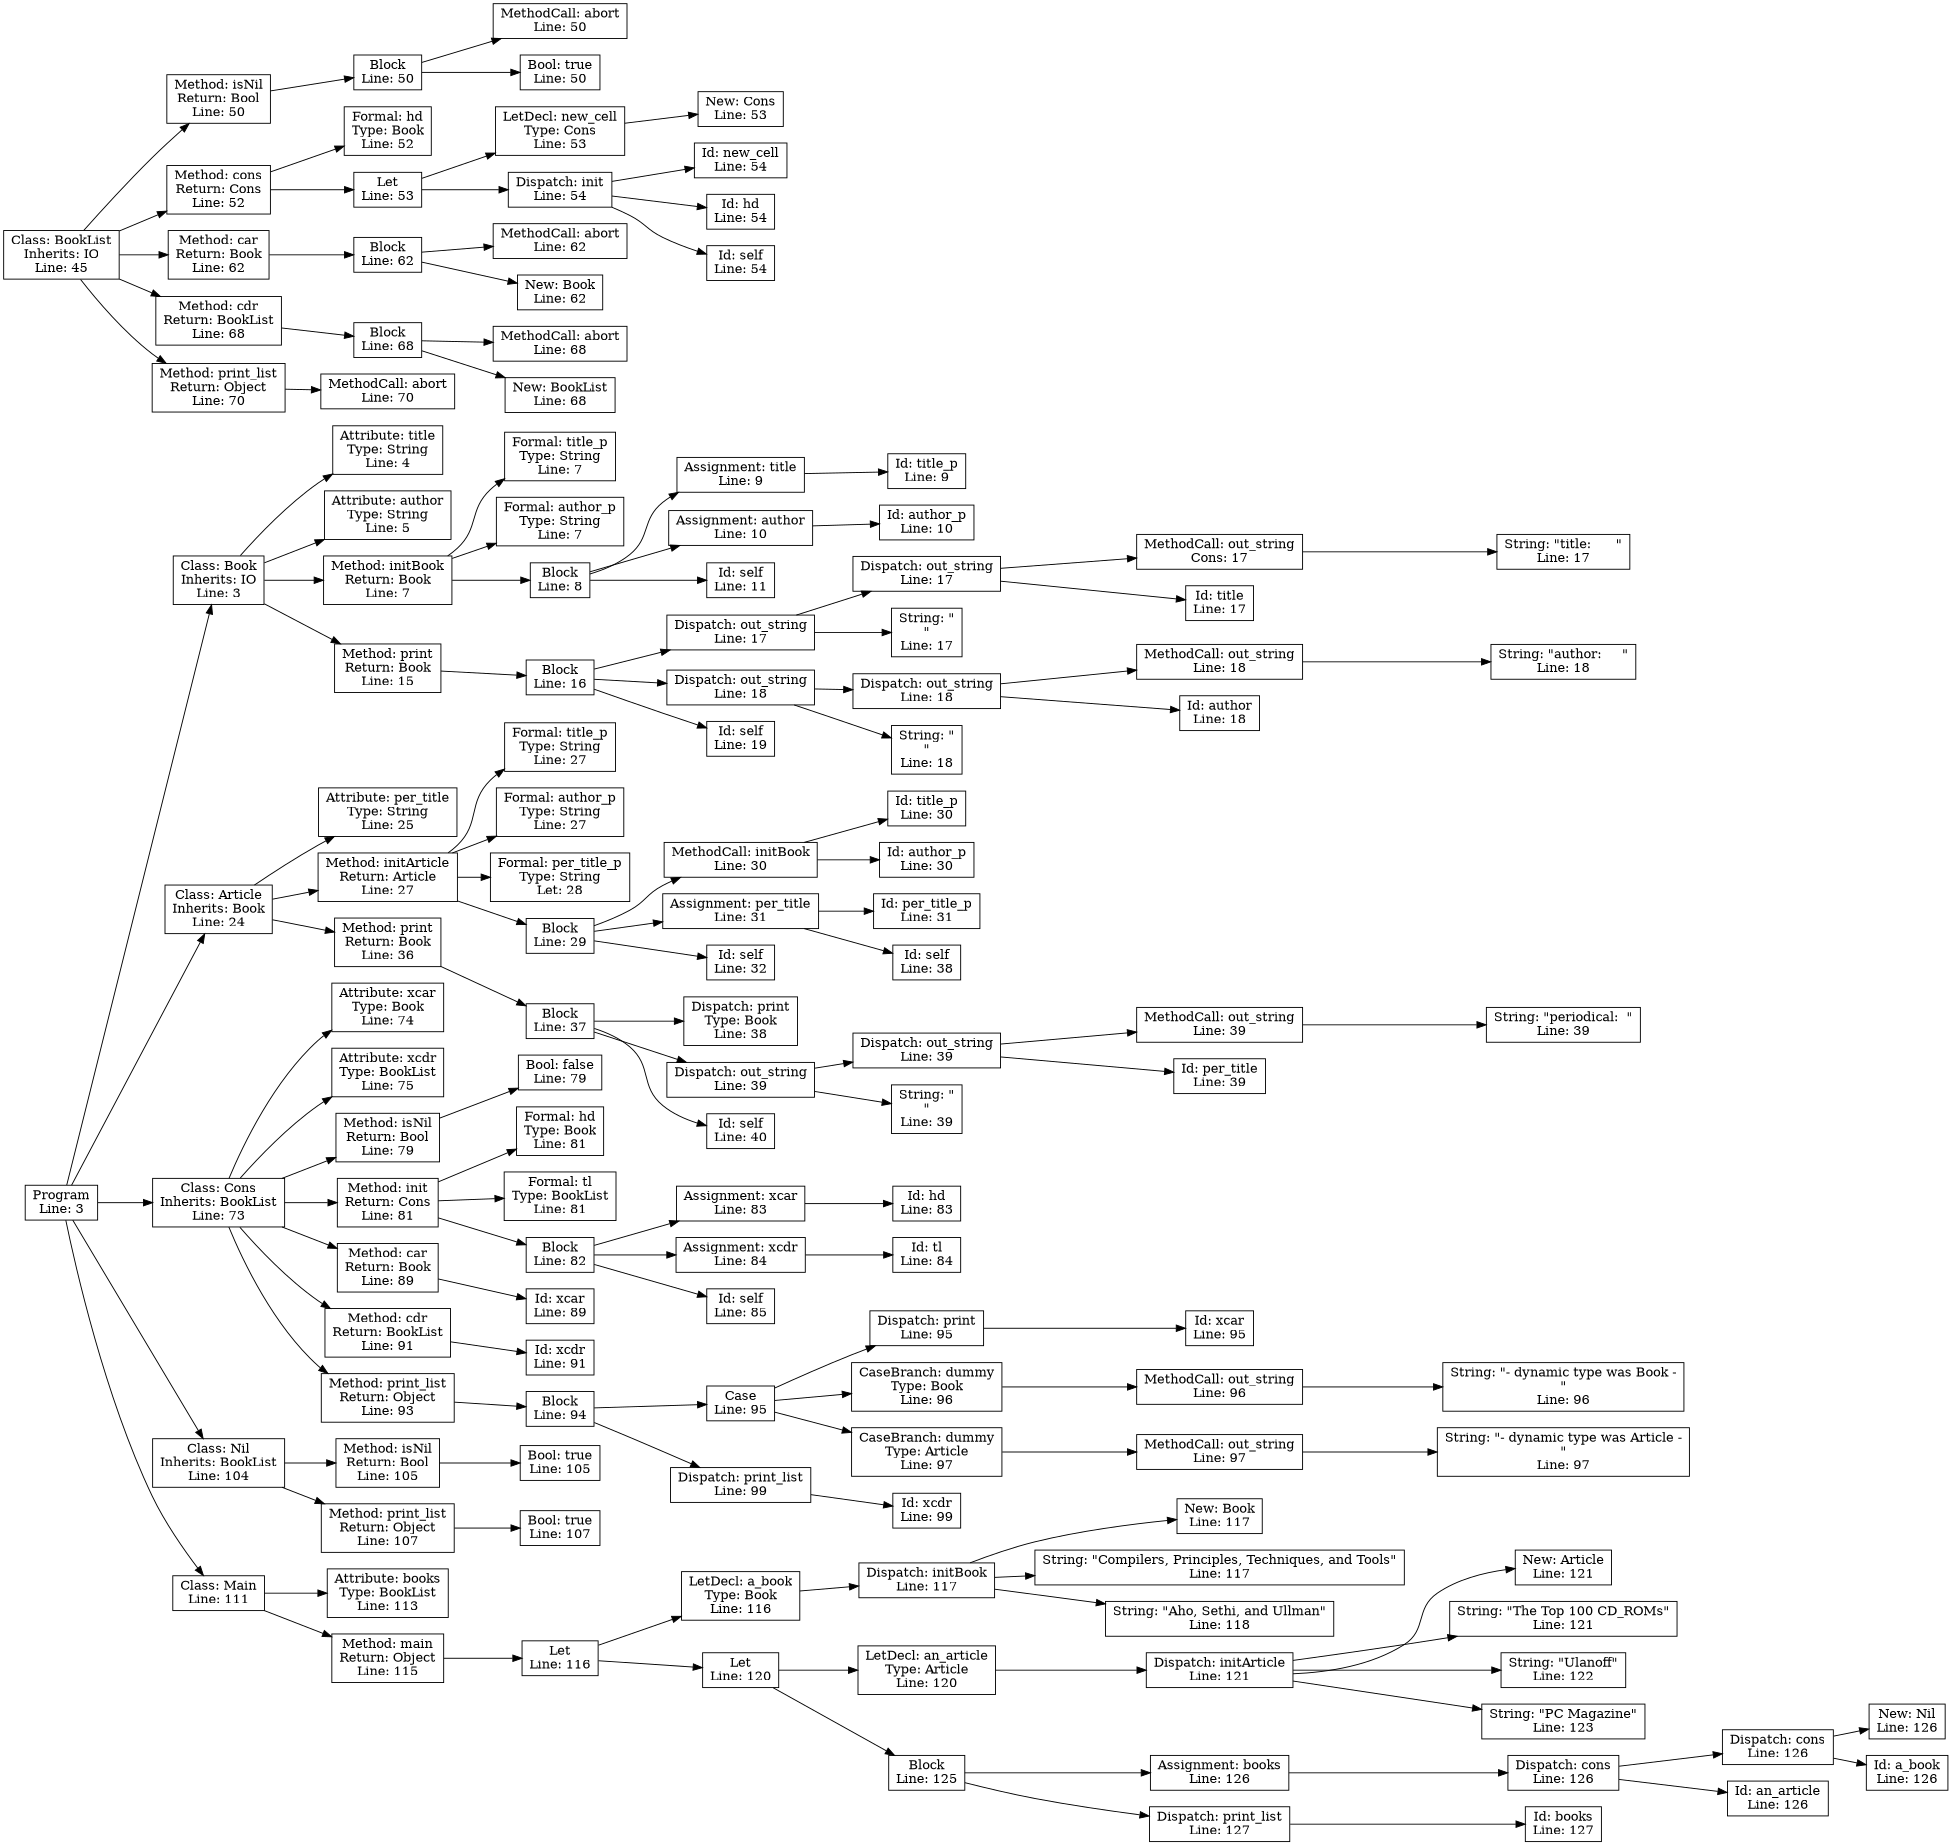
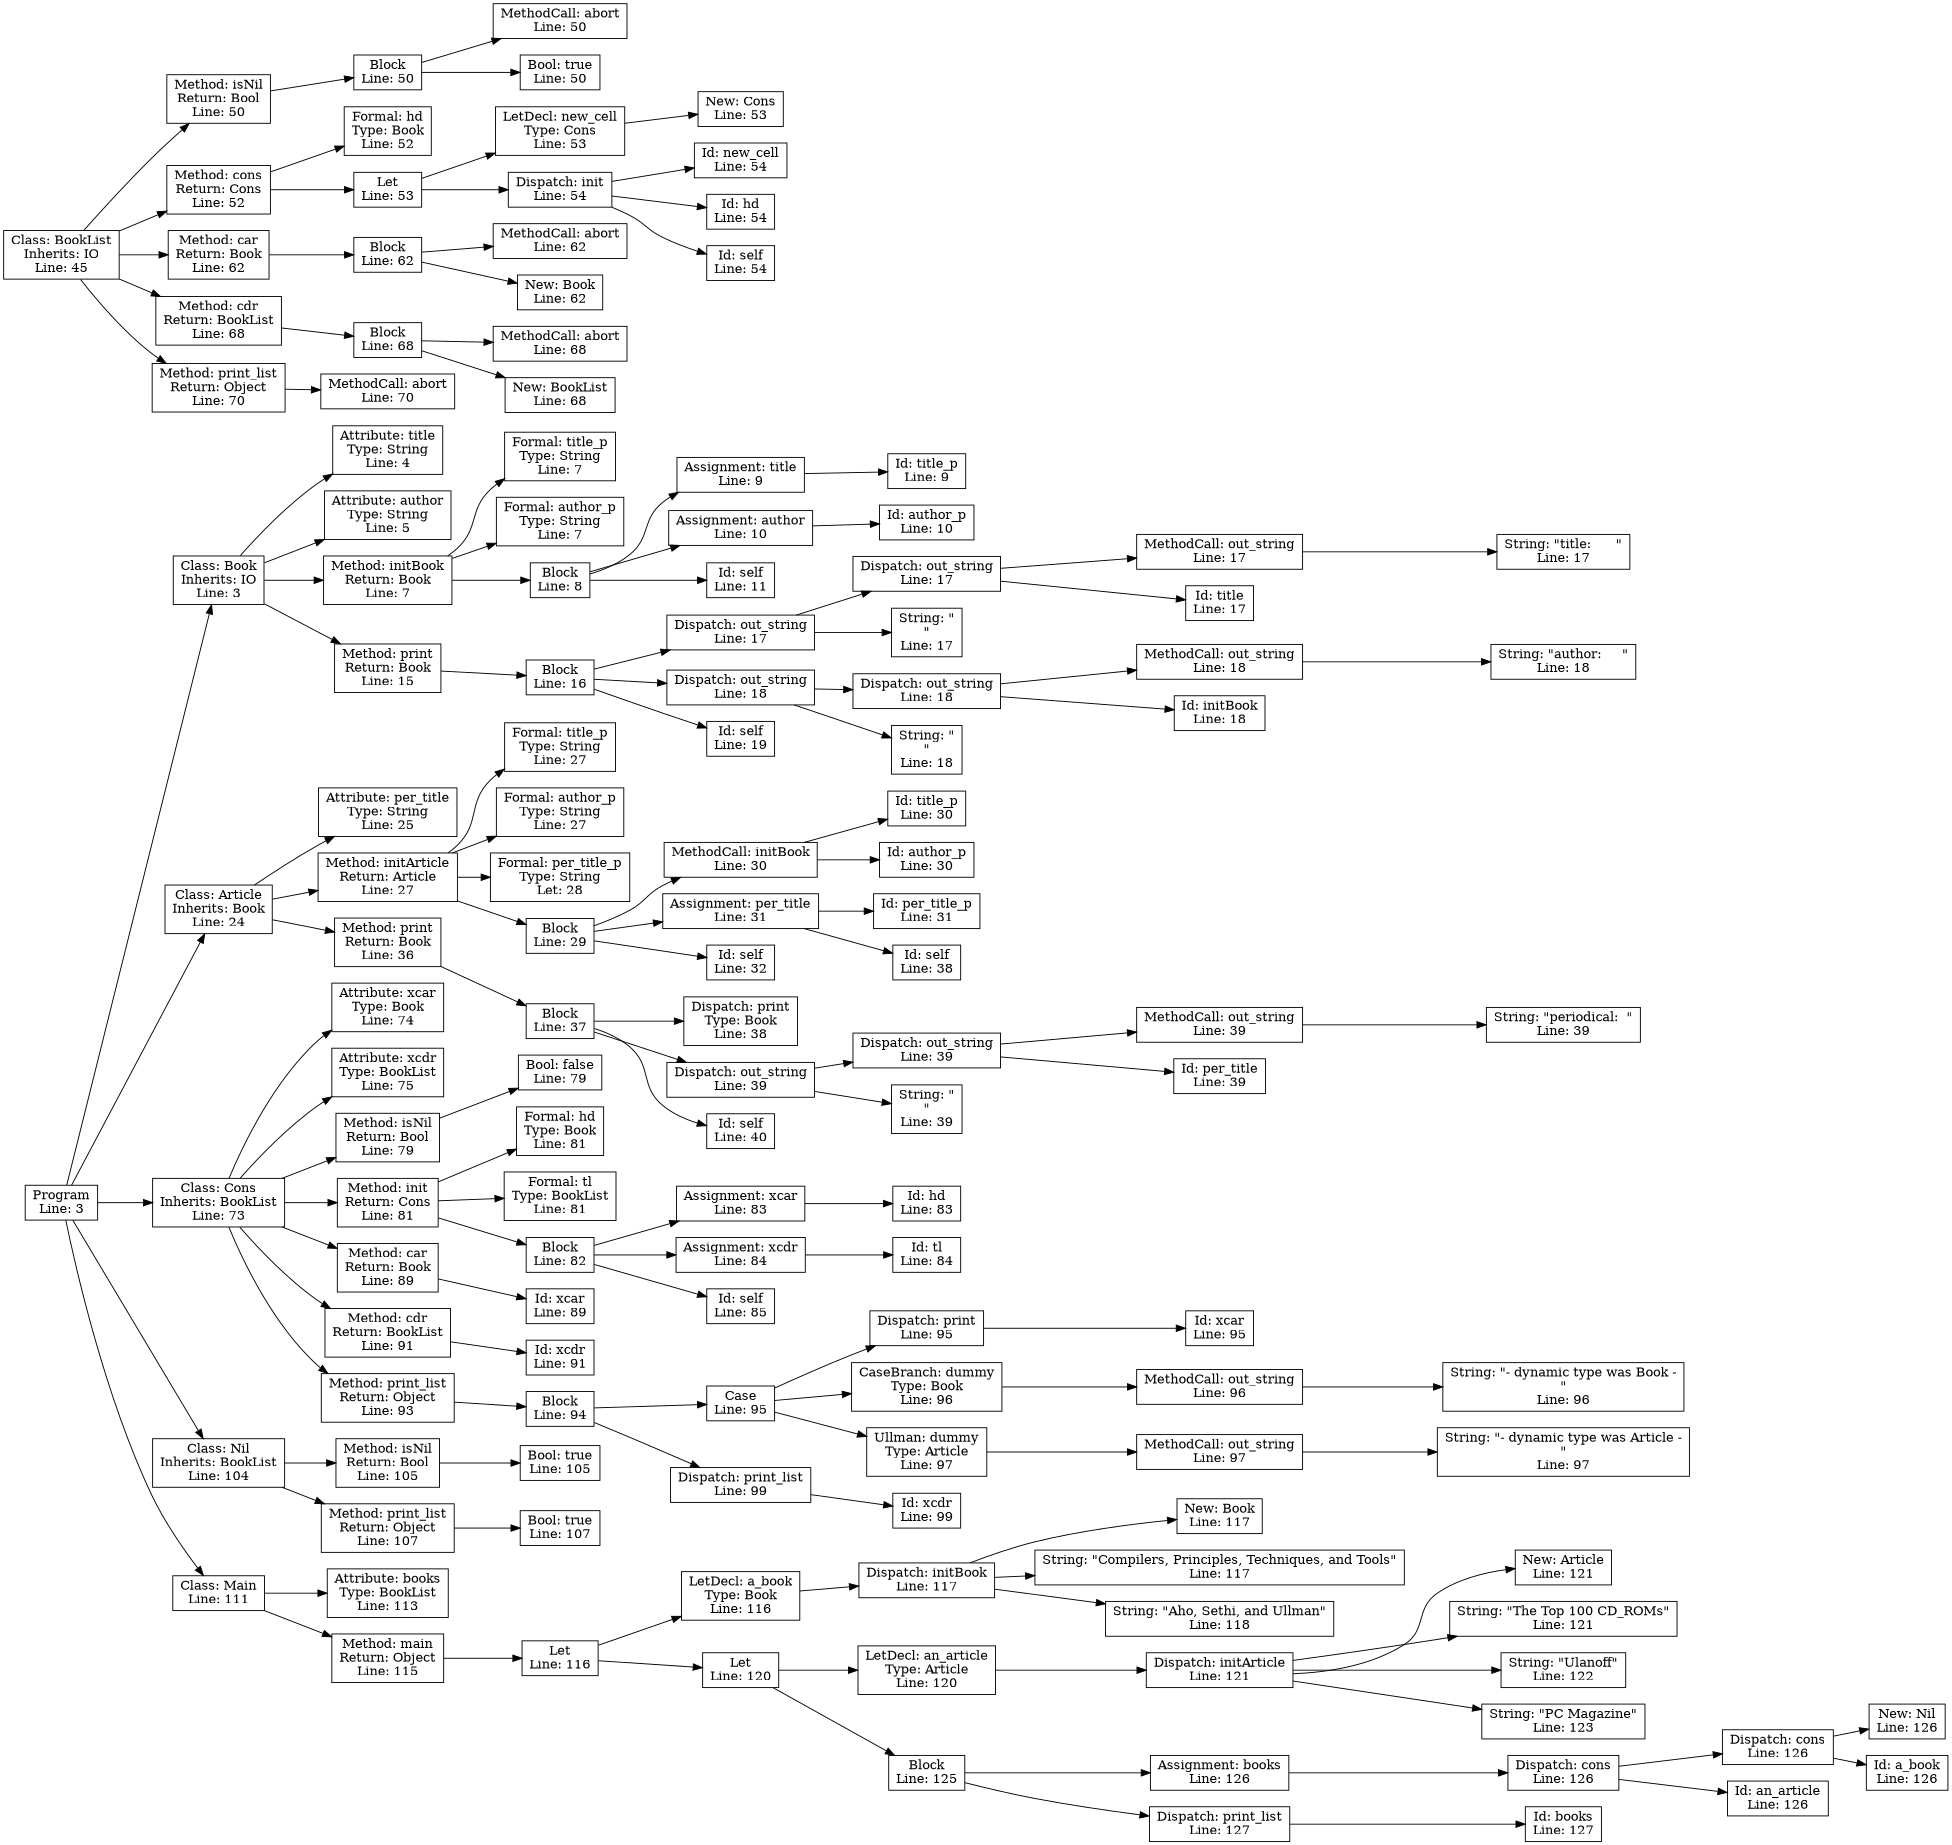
(1220, 552) -> (1220, 552)
(1220, 713) -> (1220, 713)
(927, 1452) -> (927, 1452)
